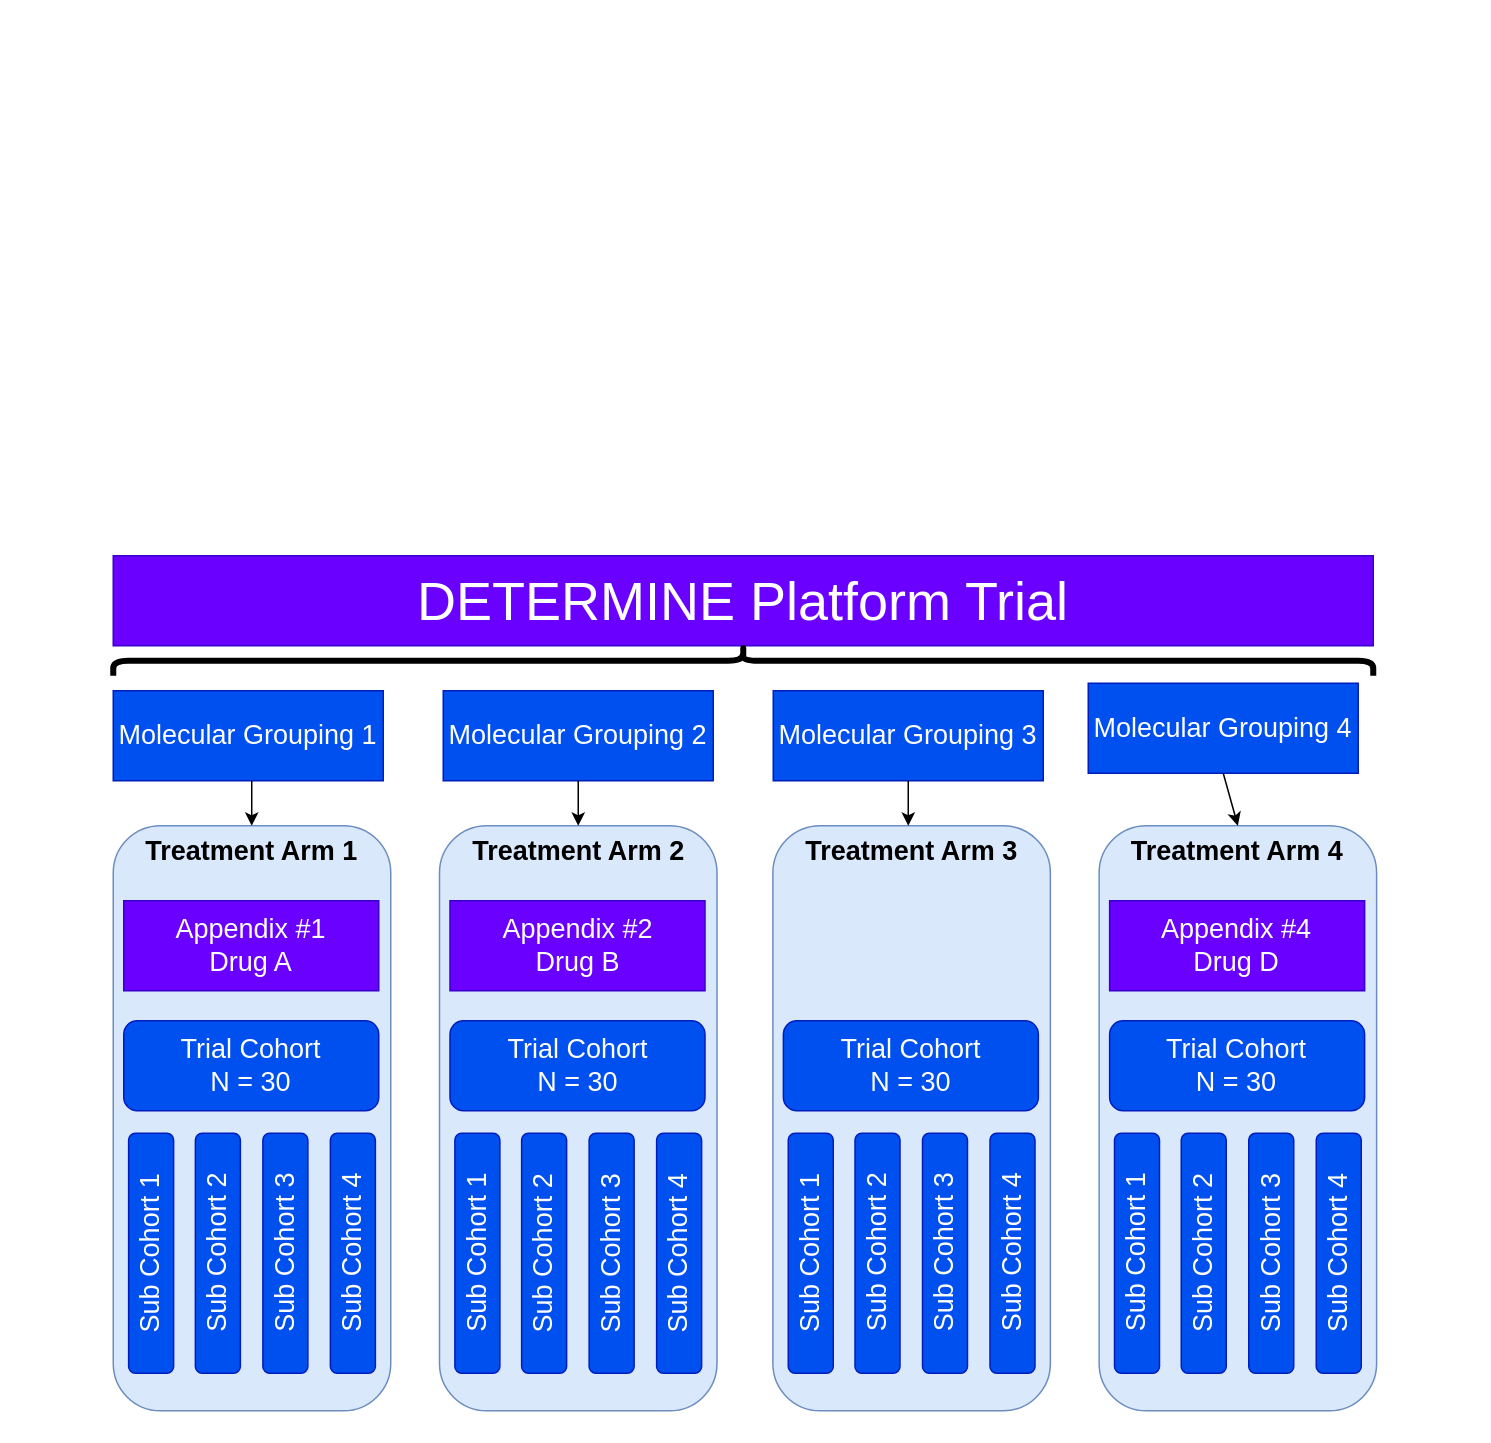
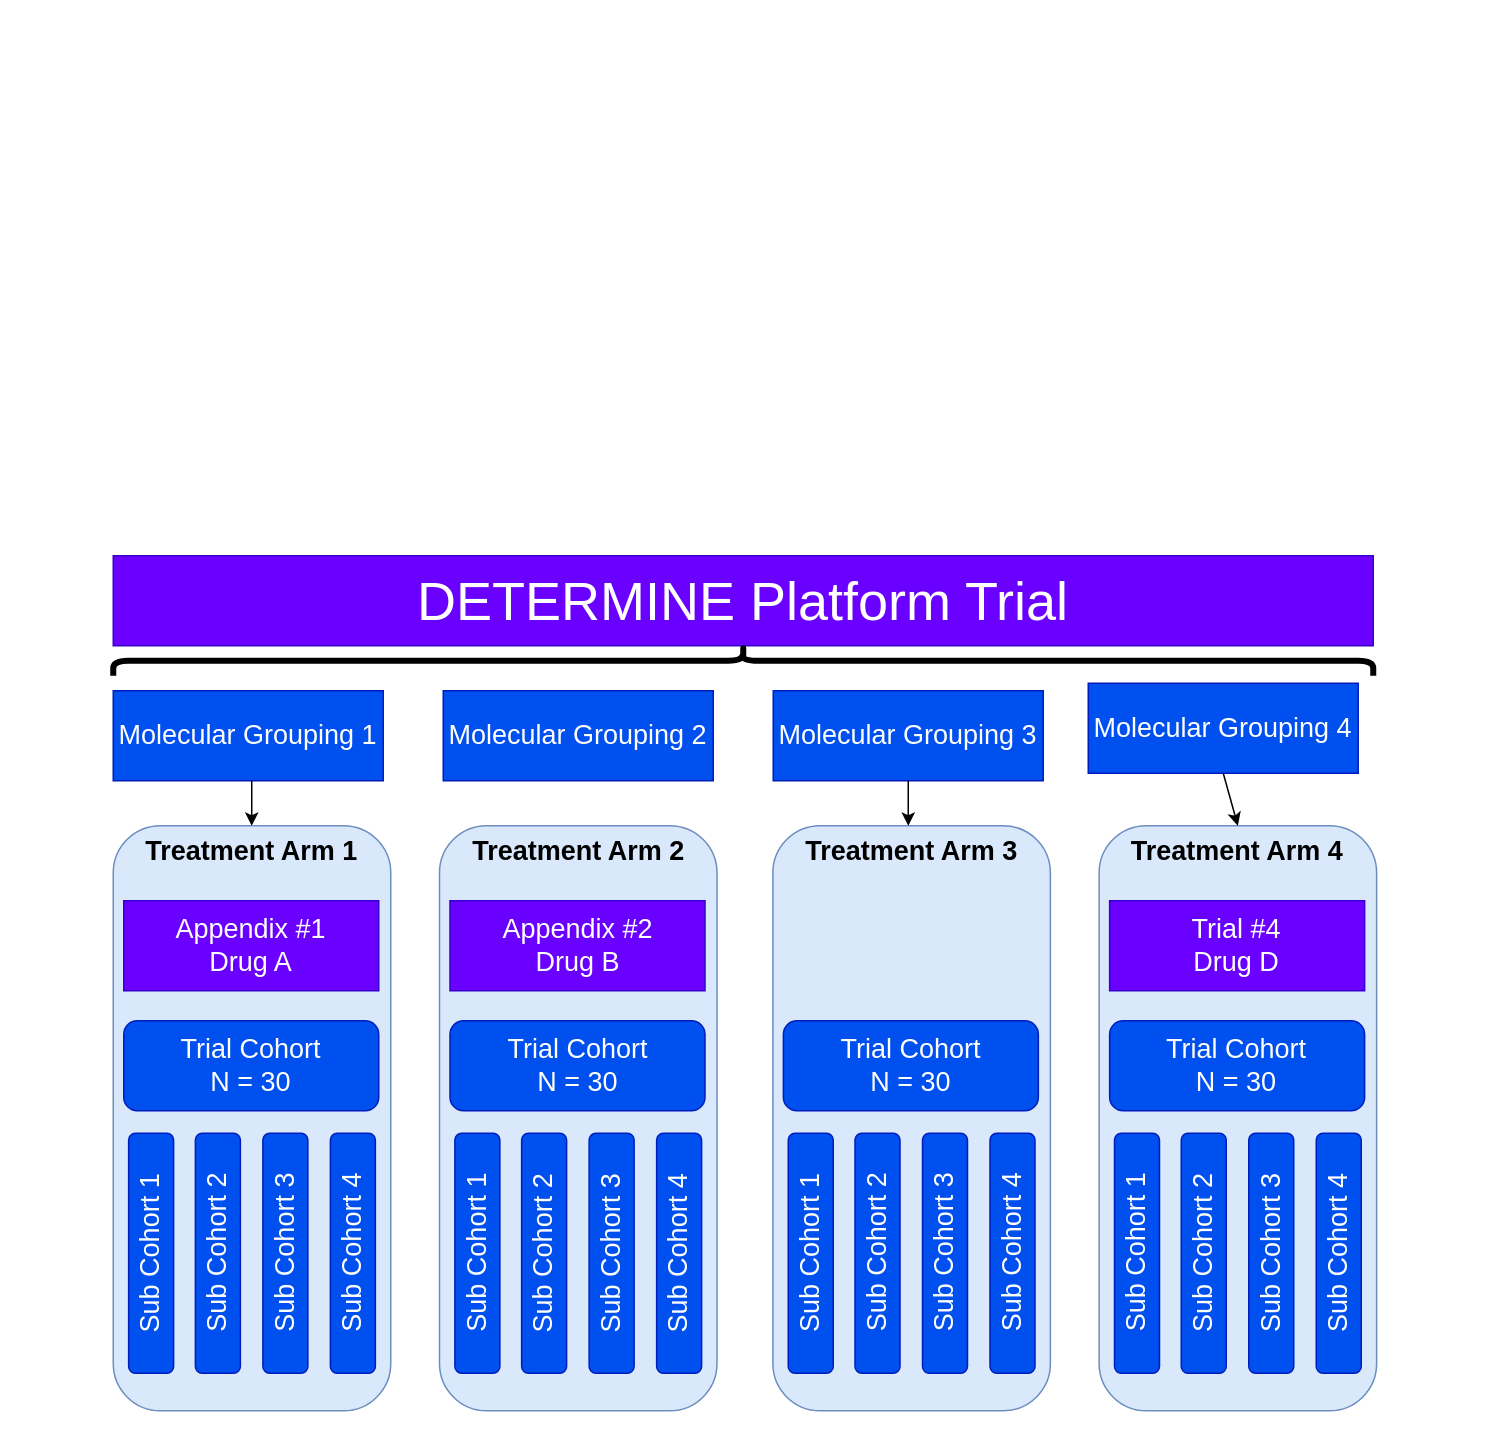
(578, 798) -> none
(1237, 946) -> (1237, 946)
